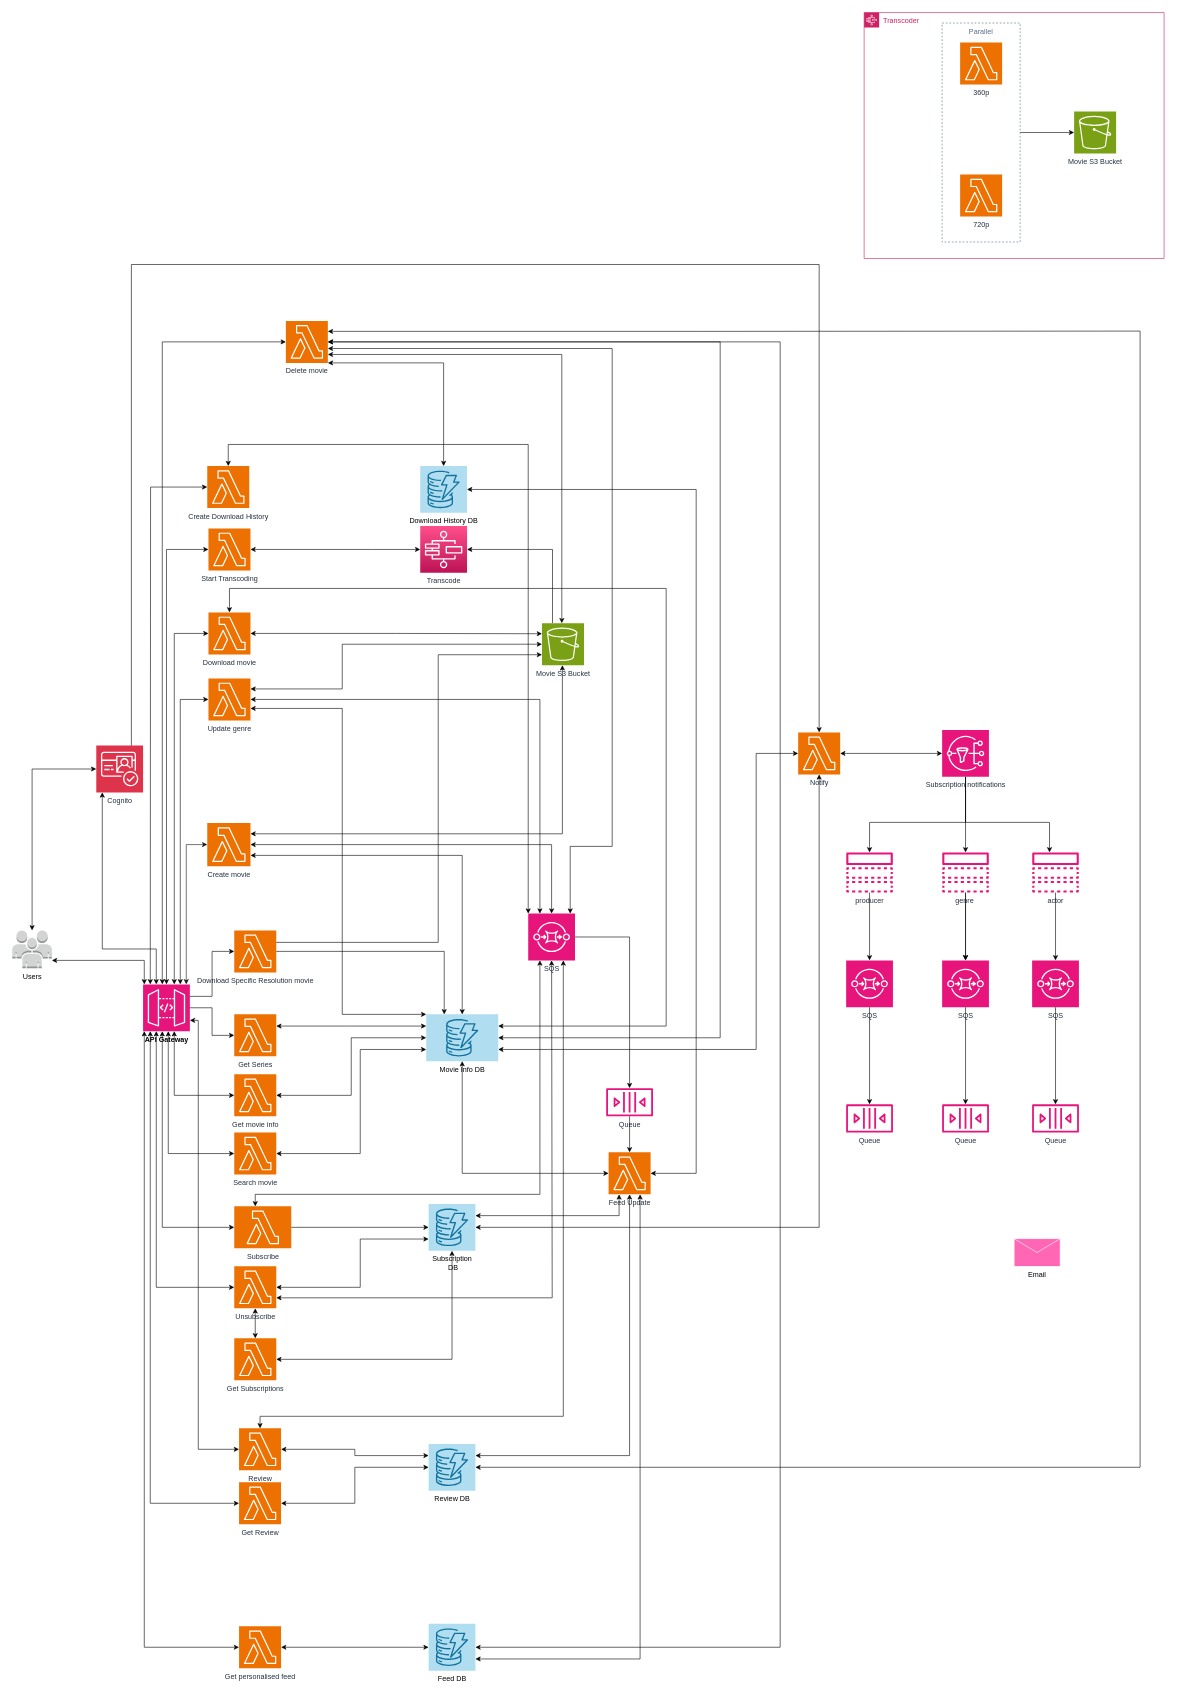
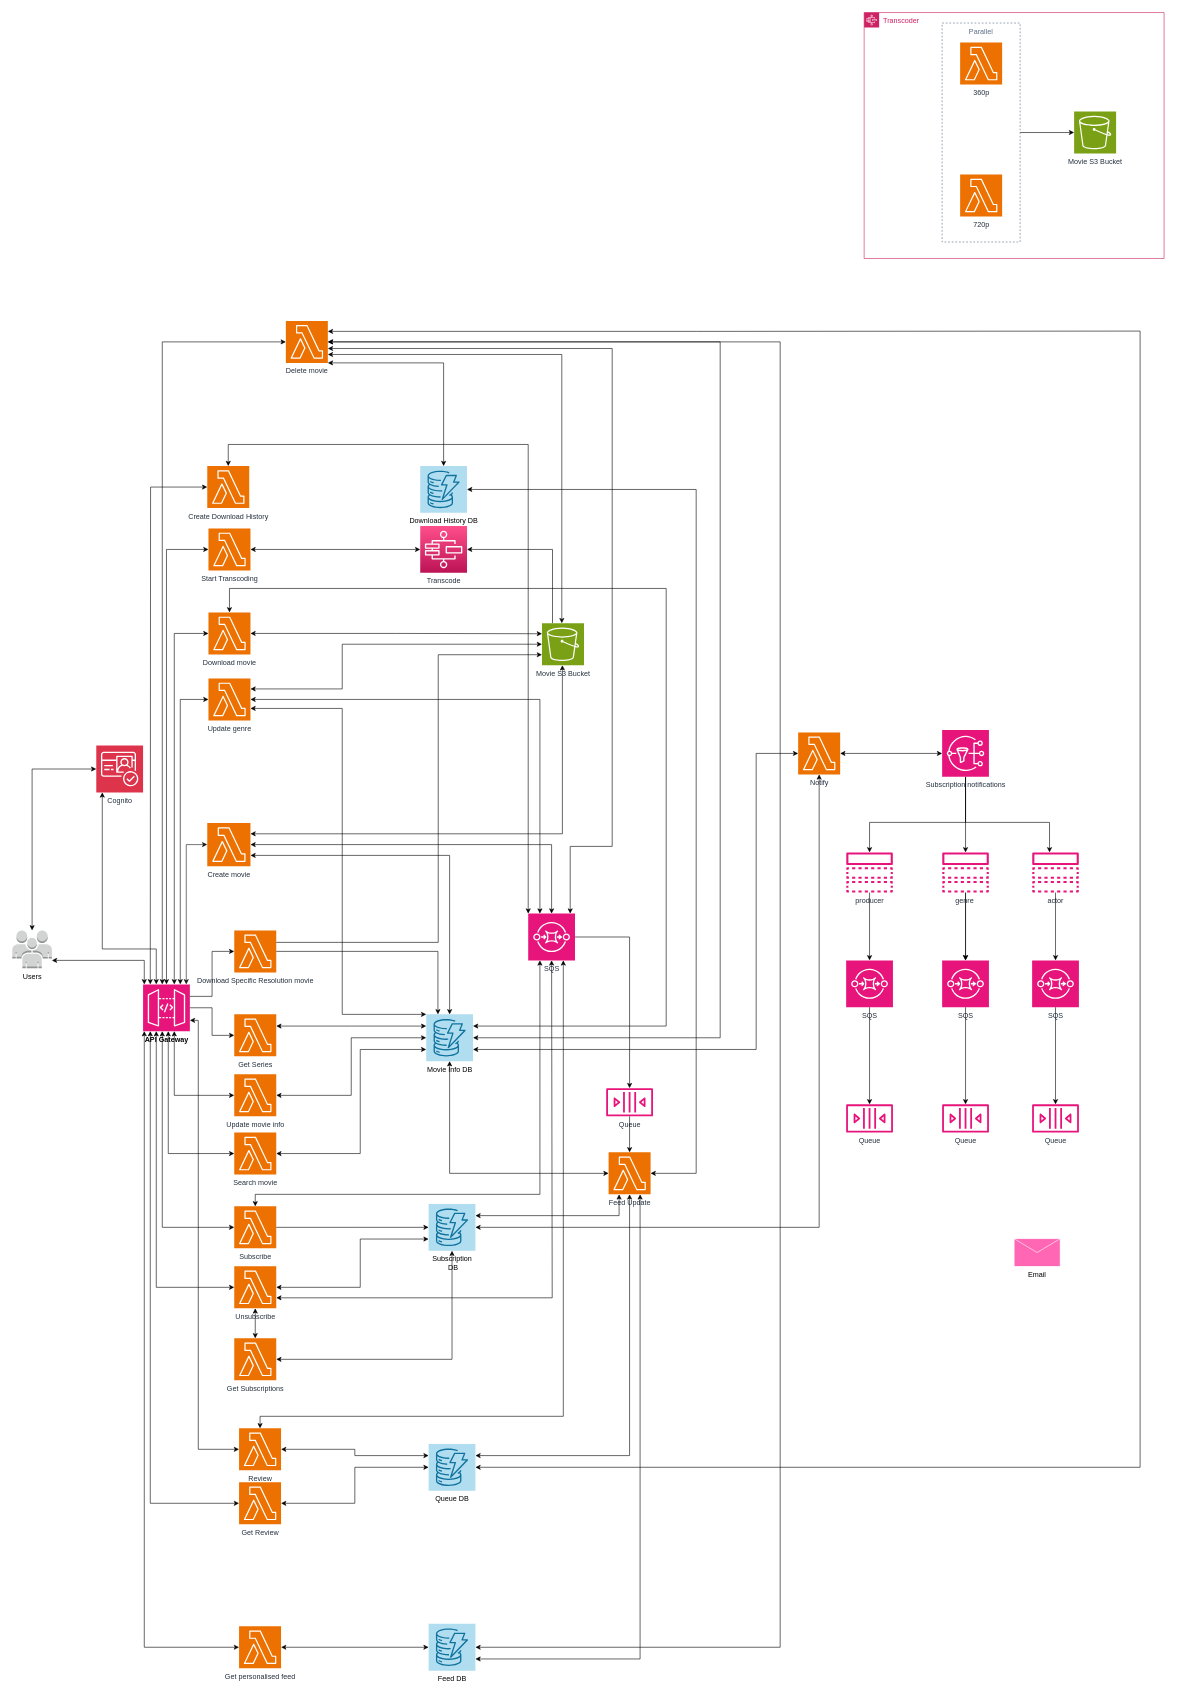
(236, 264) -> none
(462, 1038) -> (450, 1038)
(256, 1125) -> (256, 1125)
(263, 1227) -> (255, 1227)
(452, 1499) -> (452, 1499)
